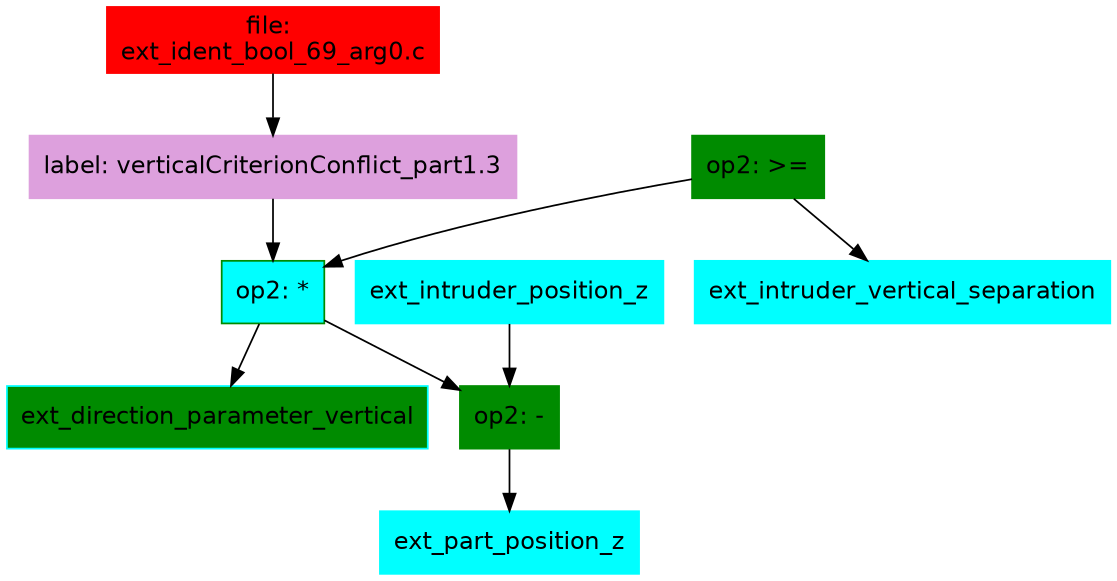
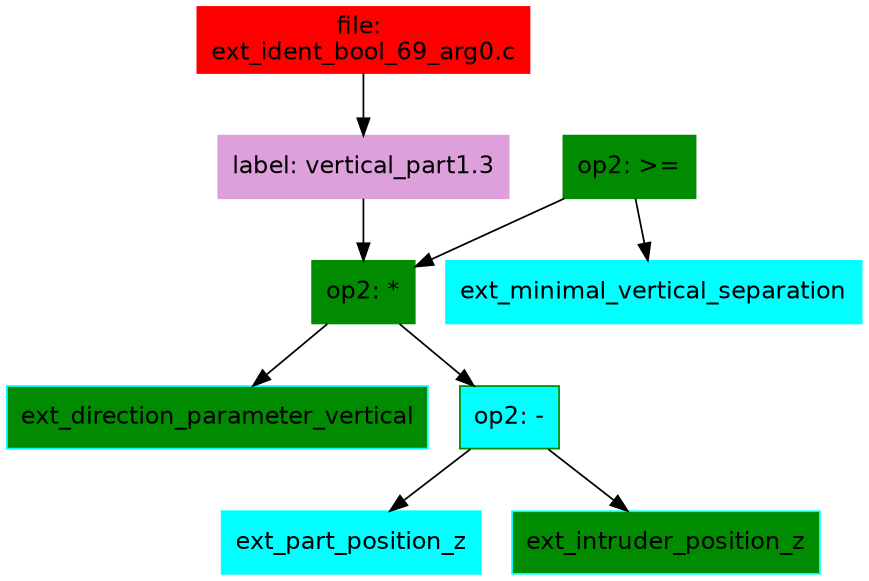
(273, 167) -> (363, 167)
(273, 292) -> (363, 292)
(509, 292) -> (666, 543)
(902, 292) -> (654, 292)
(509, 346) -> (581, 475)
(509, 417) -> (509, 417)
